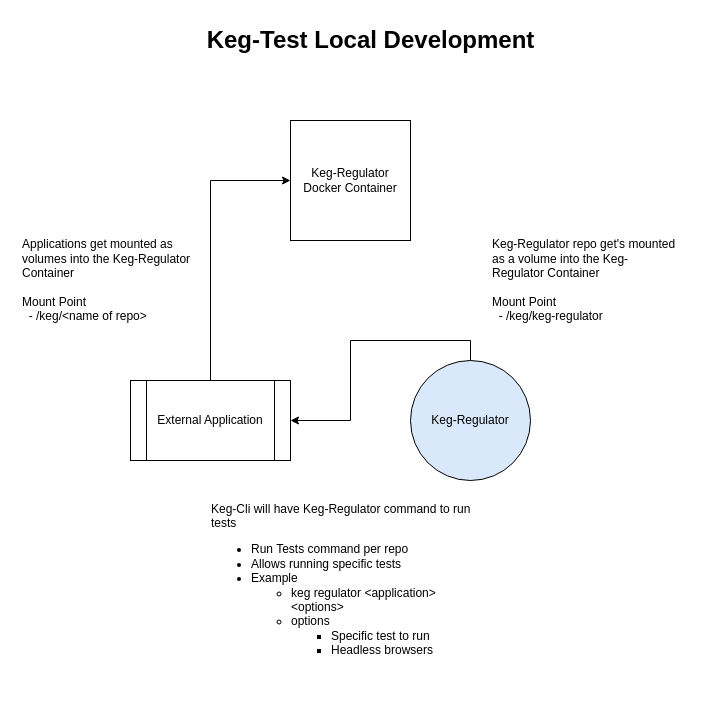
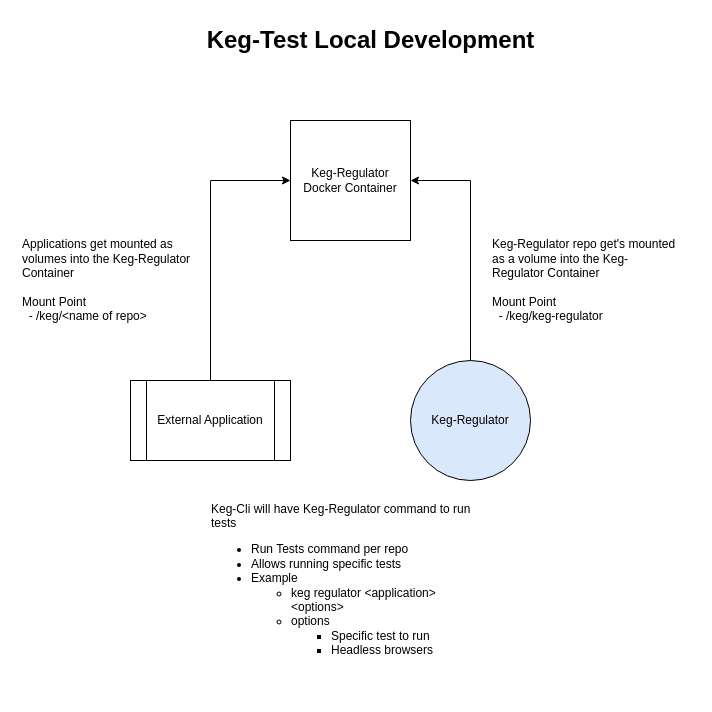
(351, 346) -> (471, 236)
